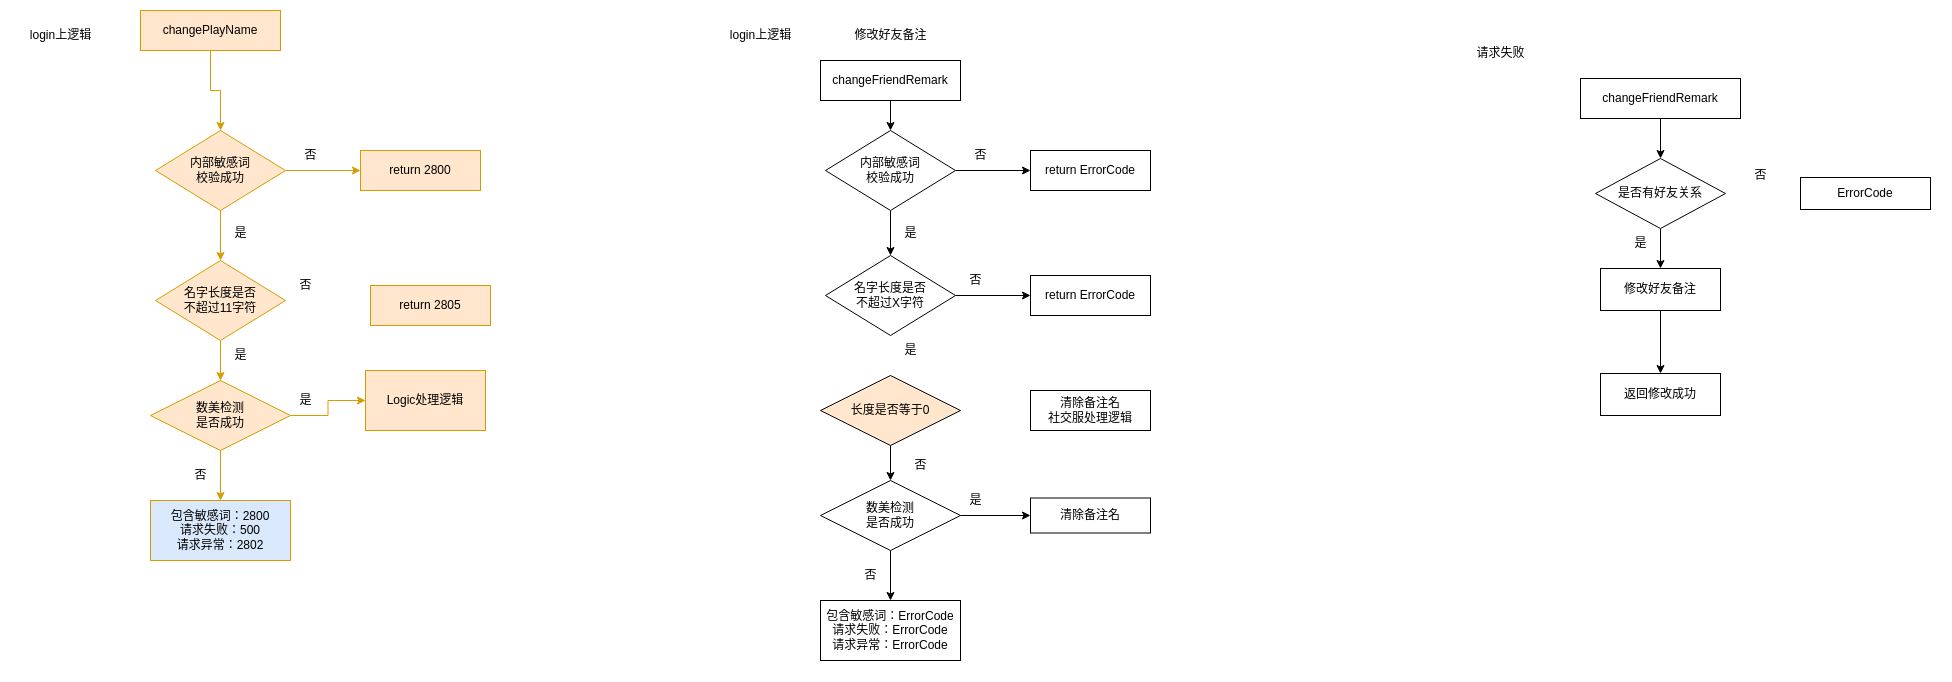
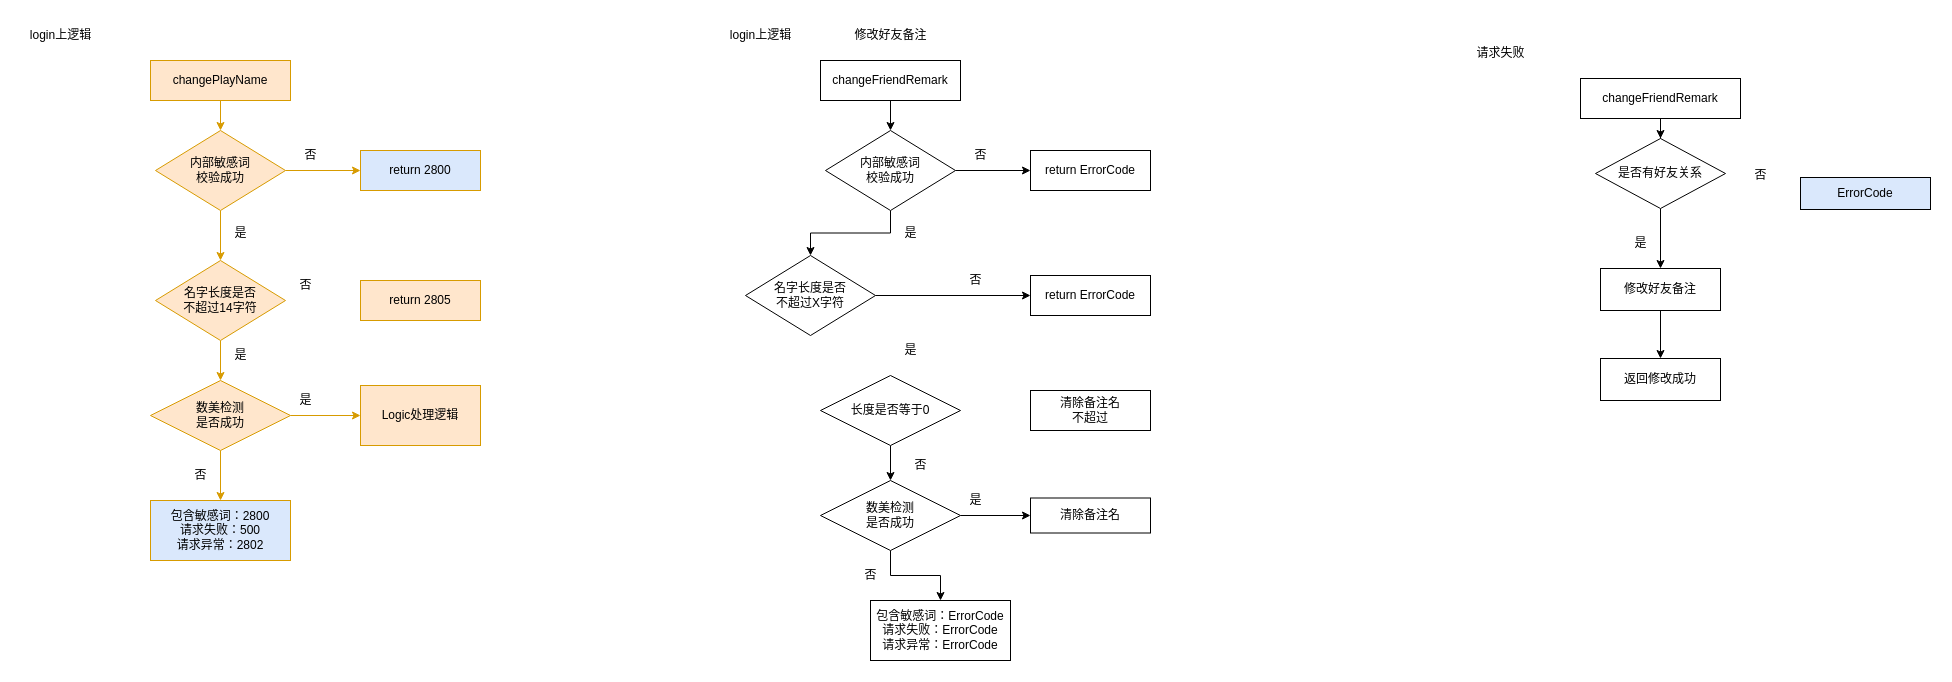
(211, 31) -> (221, 81)
(421, 171) -> (421, 171)
(1661, 194) -> (1661, 174)
(1866, 194) -> (1866, 194)
(891, 296) -> (811, 296)
(221, 301) -> (221, 301)
(431, 306) -> (421, 301)
(1661, 395) -> (1661, 380)
(426, 401) -> (421, 416)
(891, 411) -> (891, 411)
(1091, 411) -> (1091, 411)
(891, 631) -> (941, 631)
